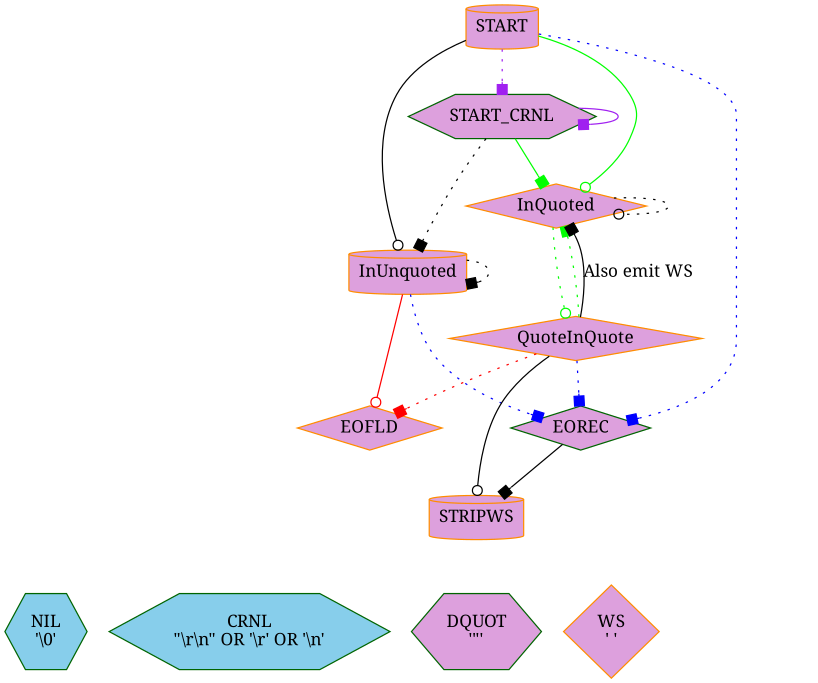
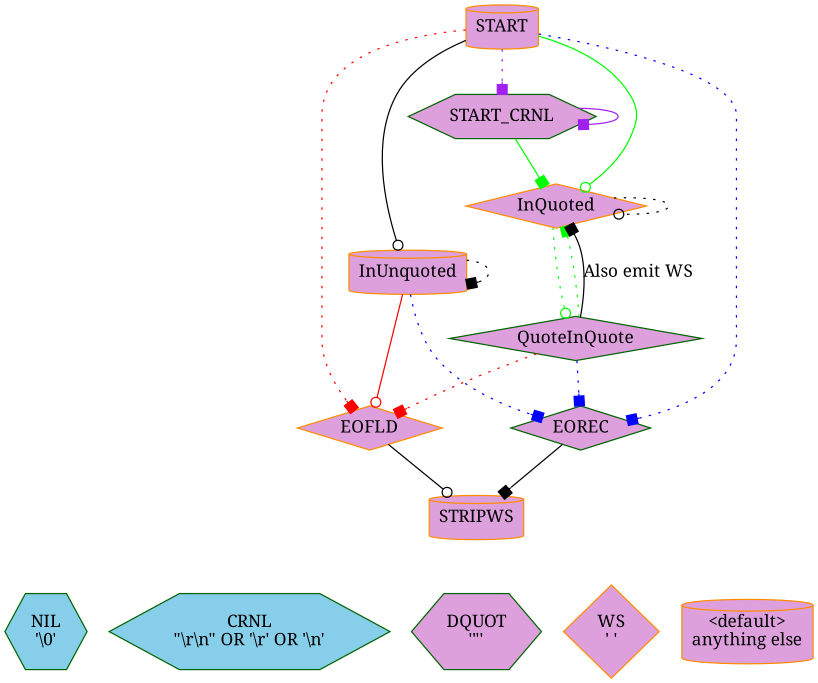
none -> (322, 170)
(452, 187) -> none
(576, 338) -> (576, 338)
(497, 411) -> (416, 467)
none -> (747, 632)
